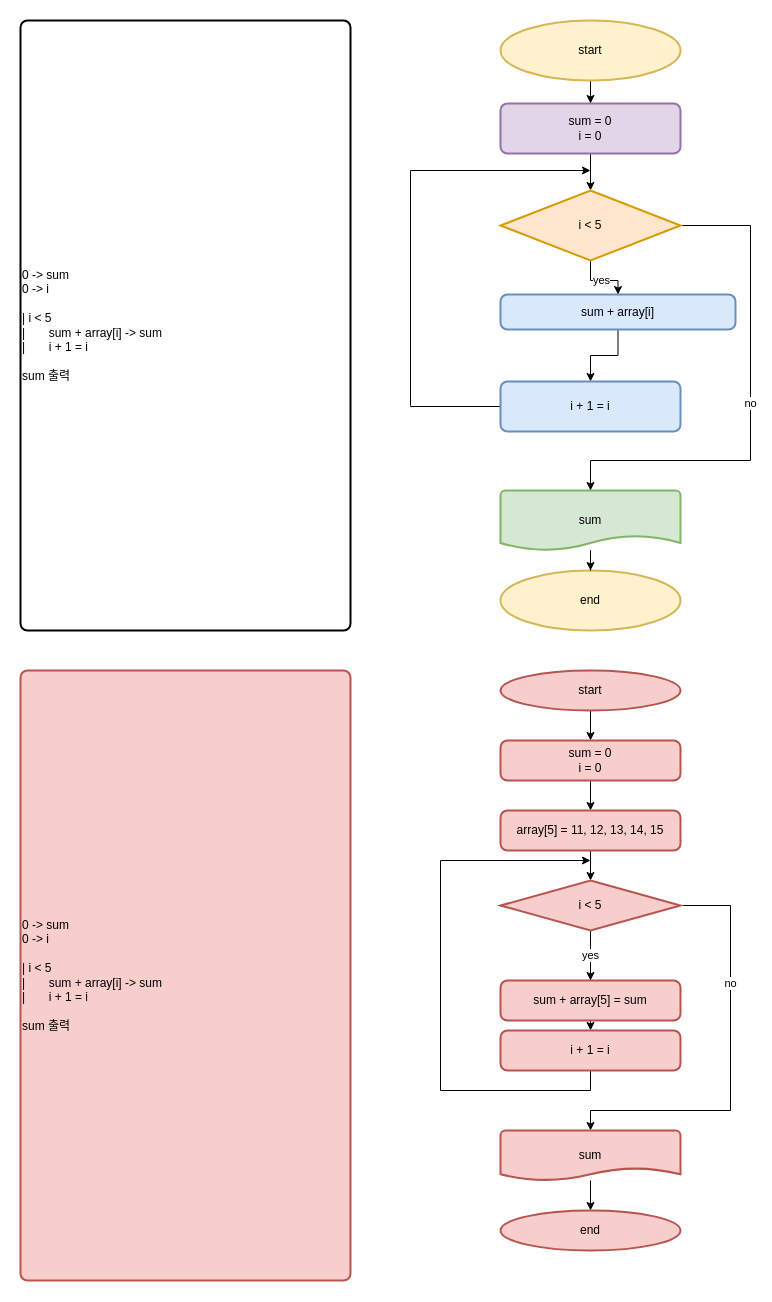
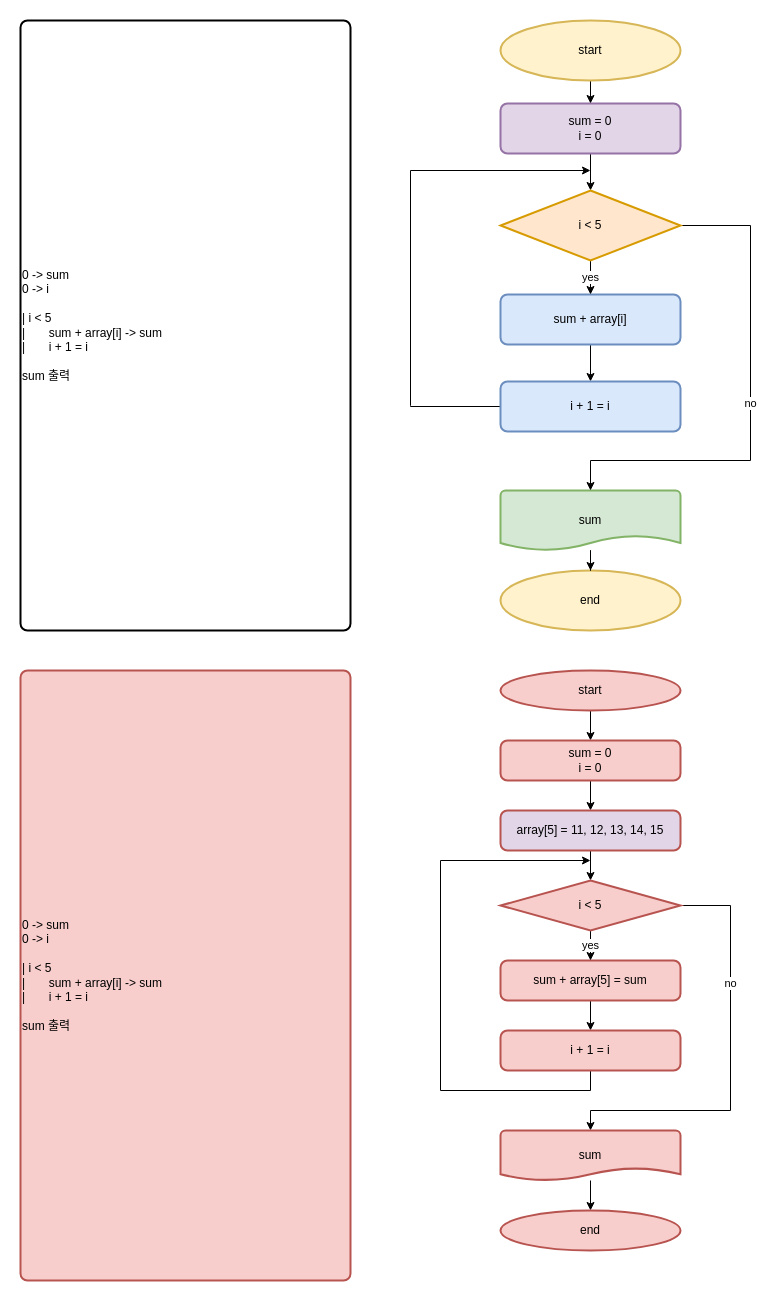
(618, 312) -> (591, 320)
(591, 831) -> (591, 831)
(591, 1001) -> (591, 981)
